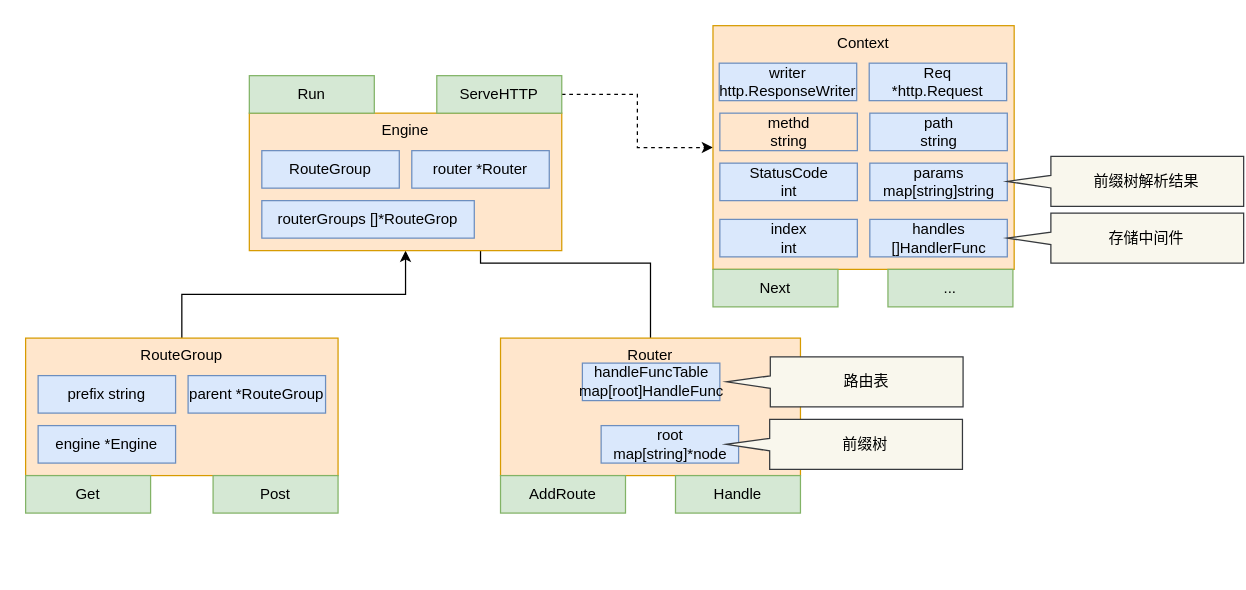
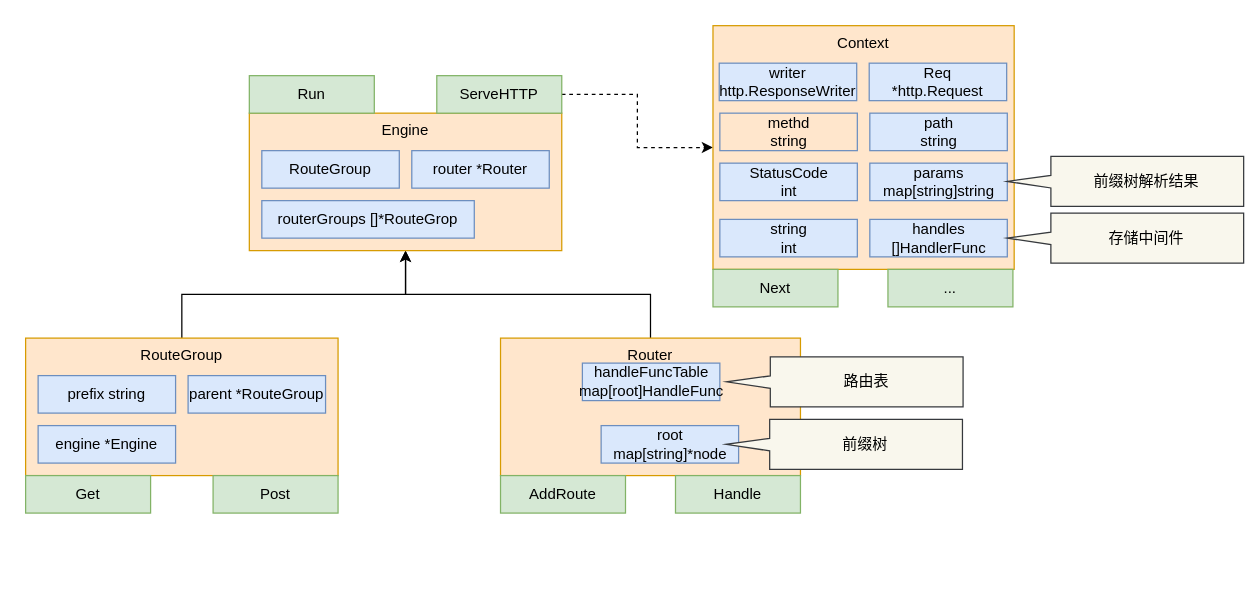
(789, 238) -> (789, 238)
(576, 263) -> (530, 294)
